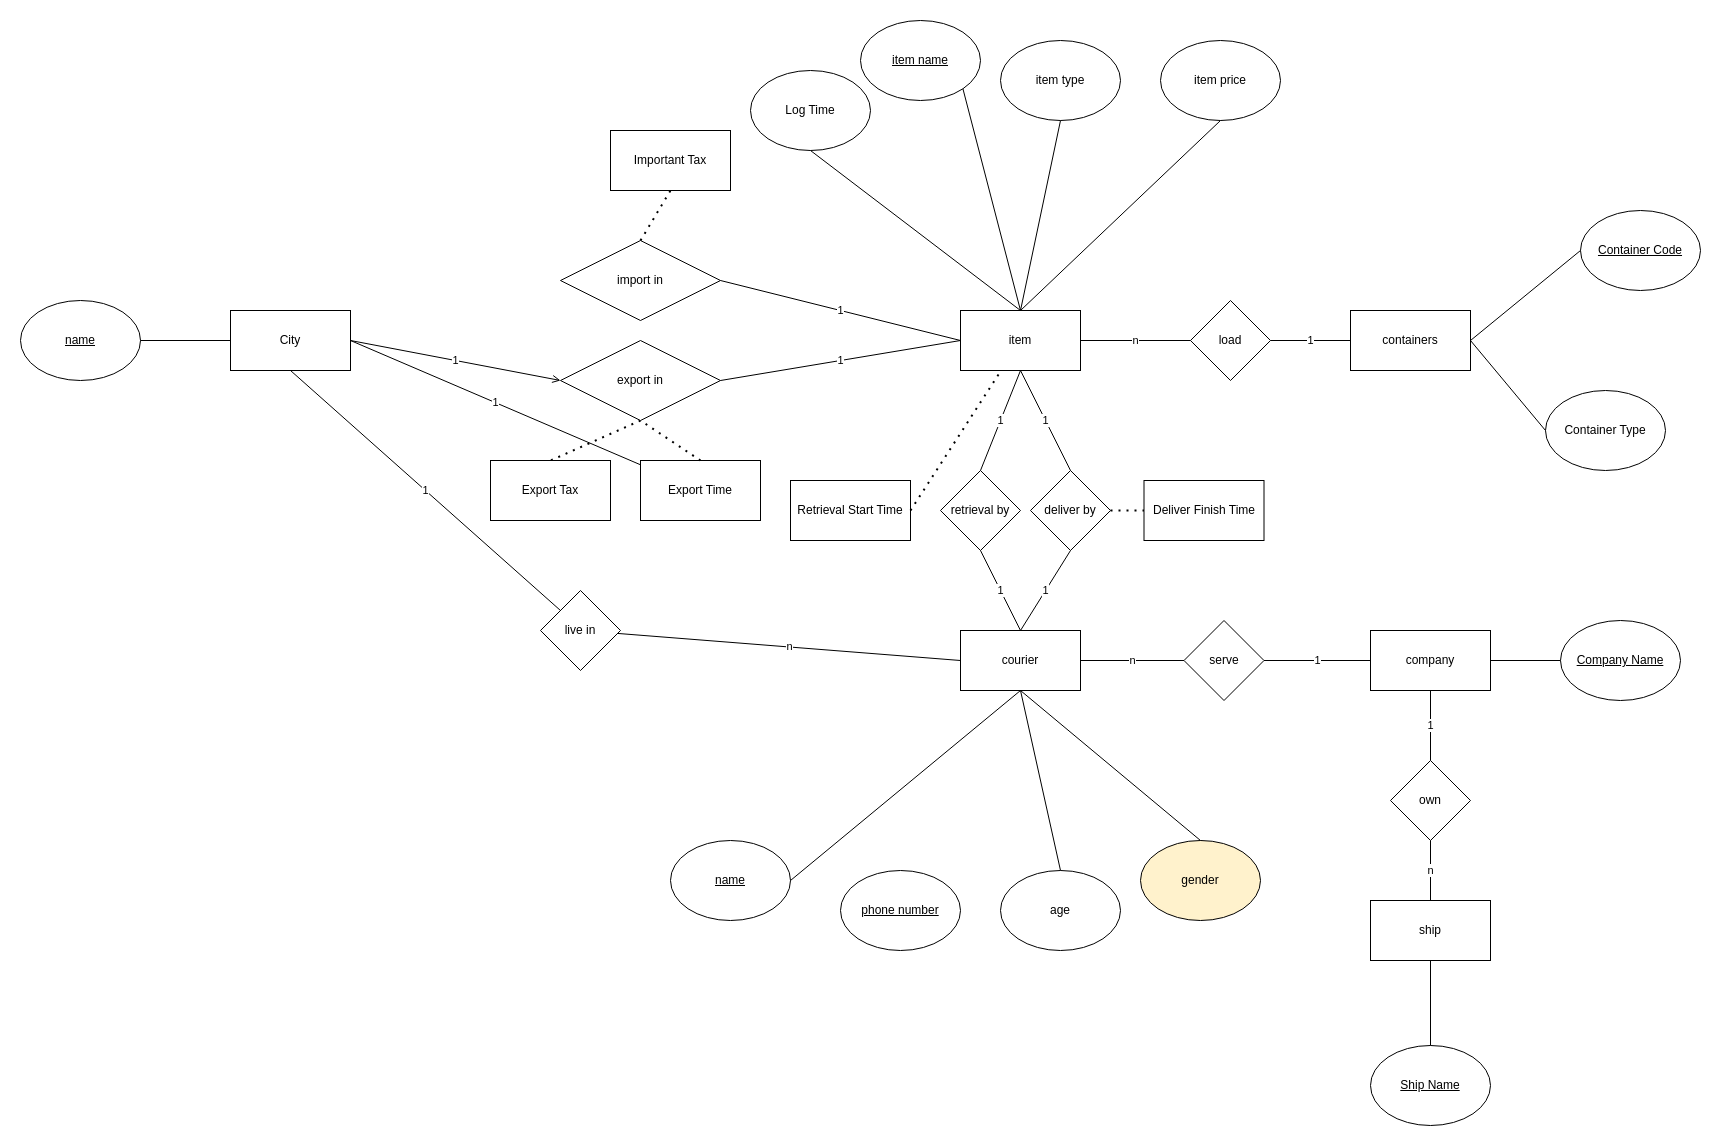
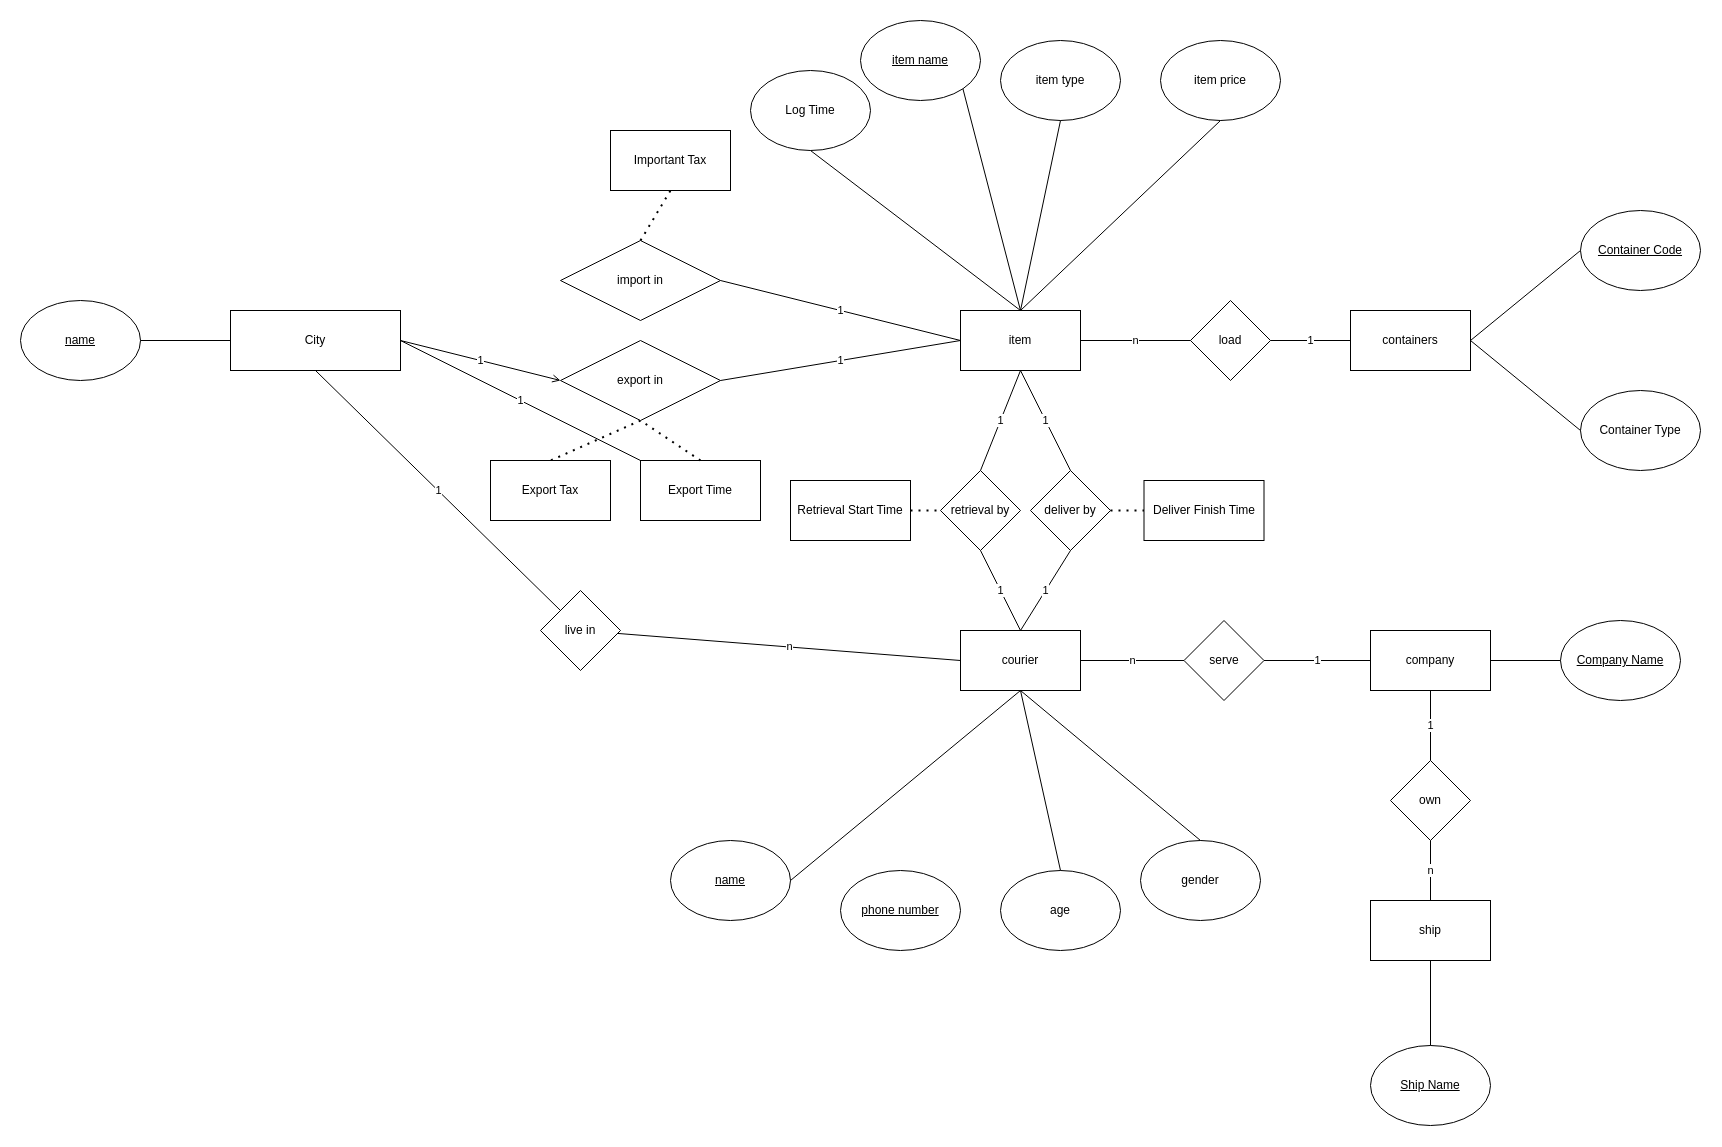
(291, 341) -> (316, 341)
(1606, 431) -> (1641, 431)
(955, 441) -> (925, 511)
(1201, 881) -> (1201, 881)
